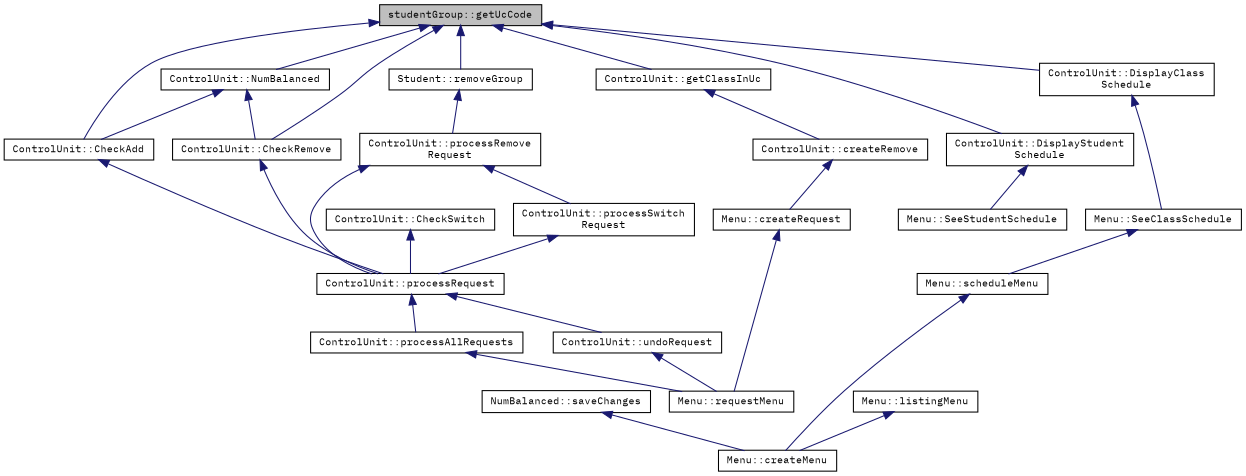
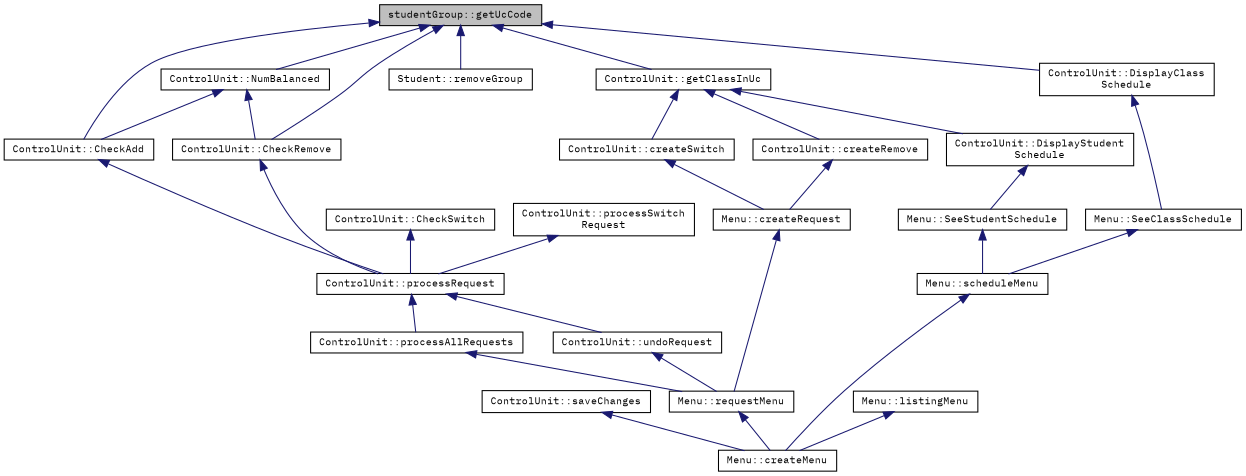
(781, 64) -> (852, 113)
(450, 150) -> none
none -> (647, 150)
none -> (983, 257)
(566, 402) -> (566, 402)
none -> (758, 435)
